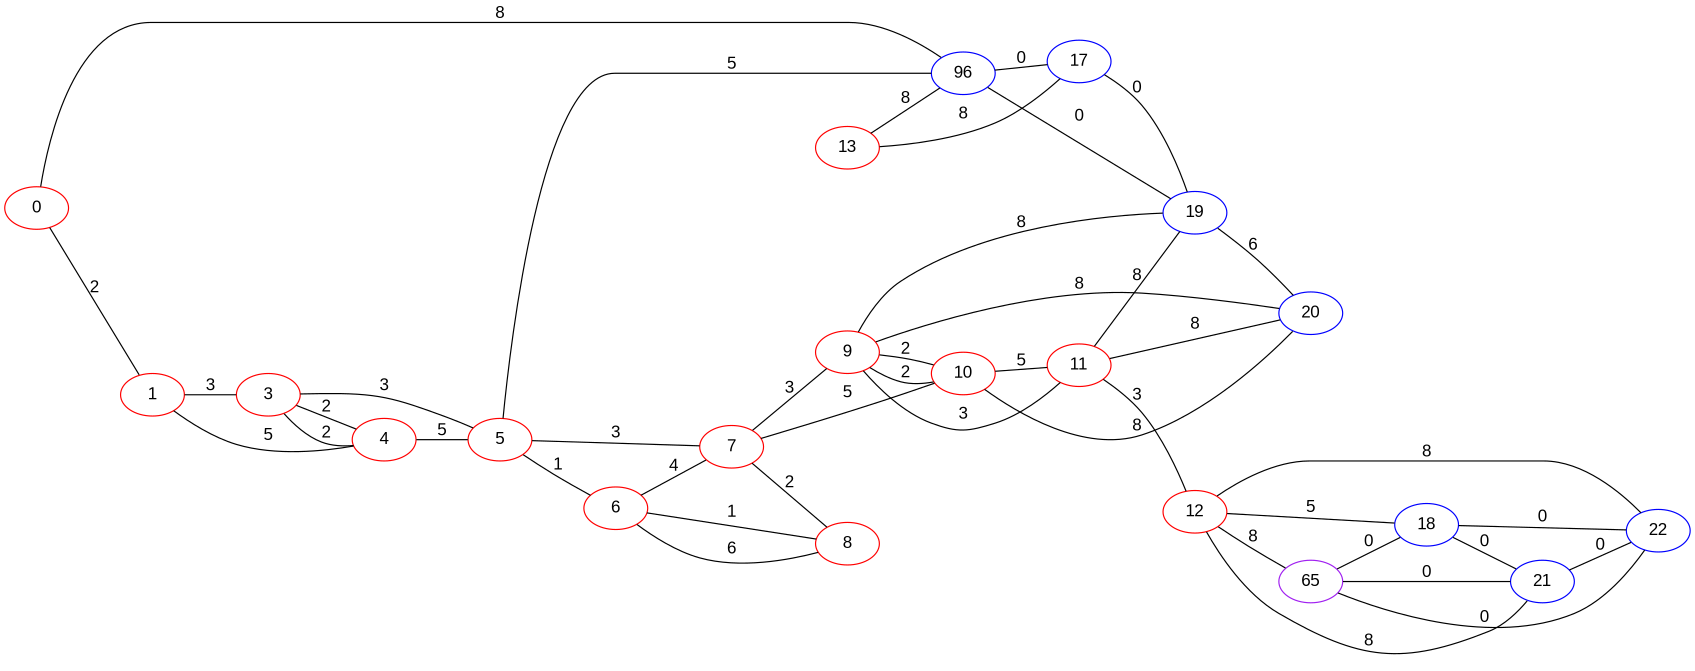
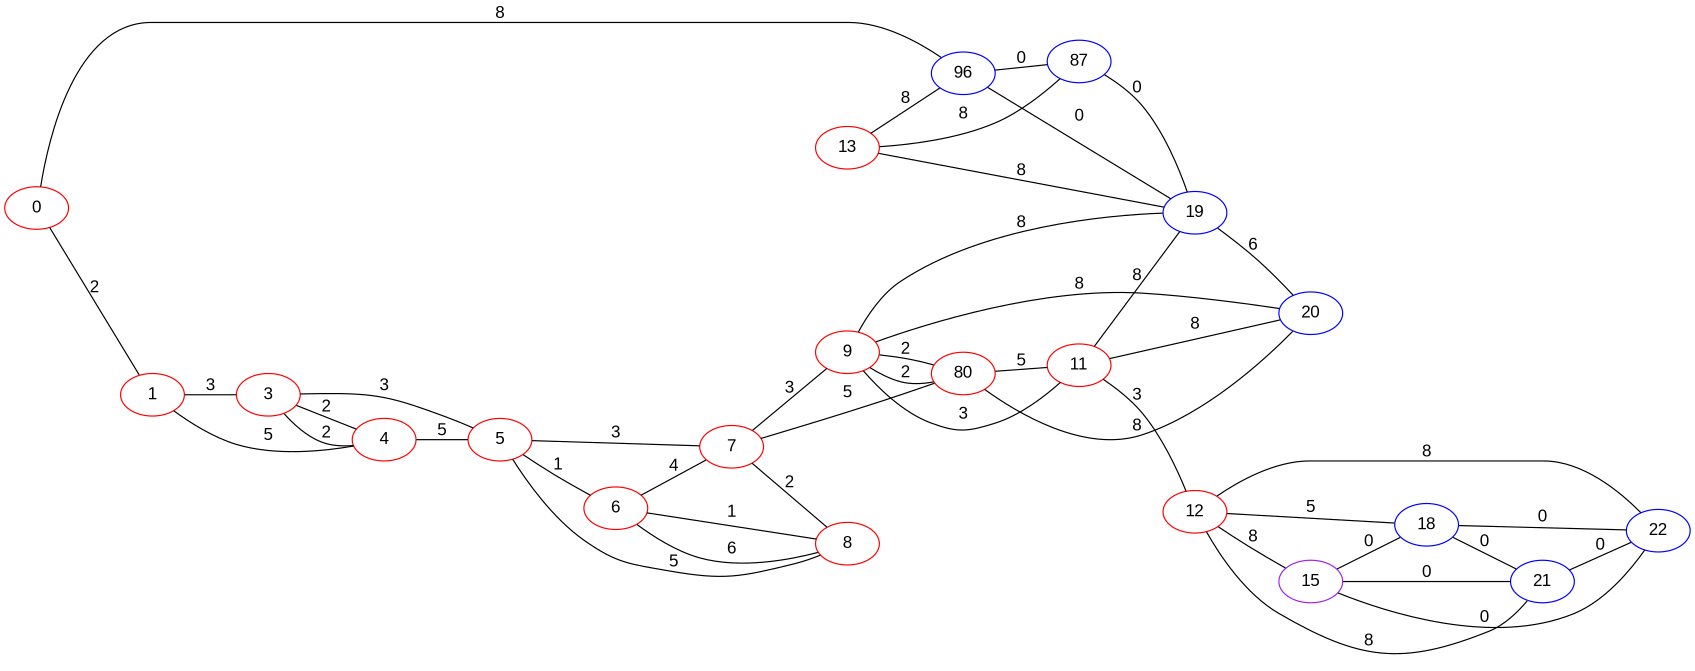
(1079, 61) -> (1079, 61)
(588, 86) -> (647, 567)
none -> (1021, 180)
(963, 373) -> (963, 373)
(1311, 582) -> (1311, 582)
